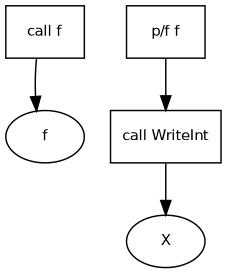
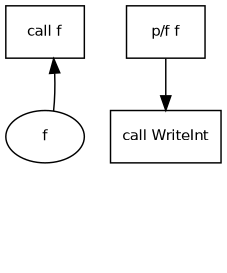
(35, 77) -> (55, 92)
(166, 241) -> none
